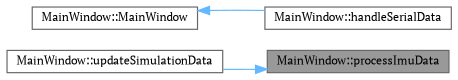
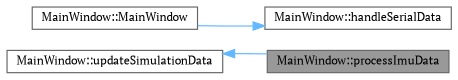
(237, 10) -> (225, 26)
(239, 69) -> (251, 54)
